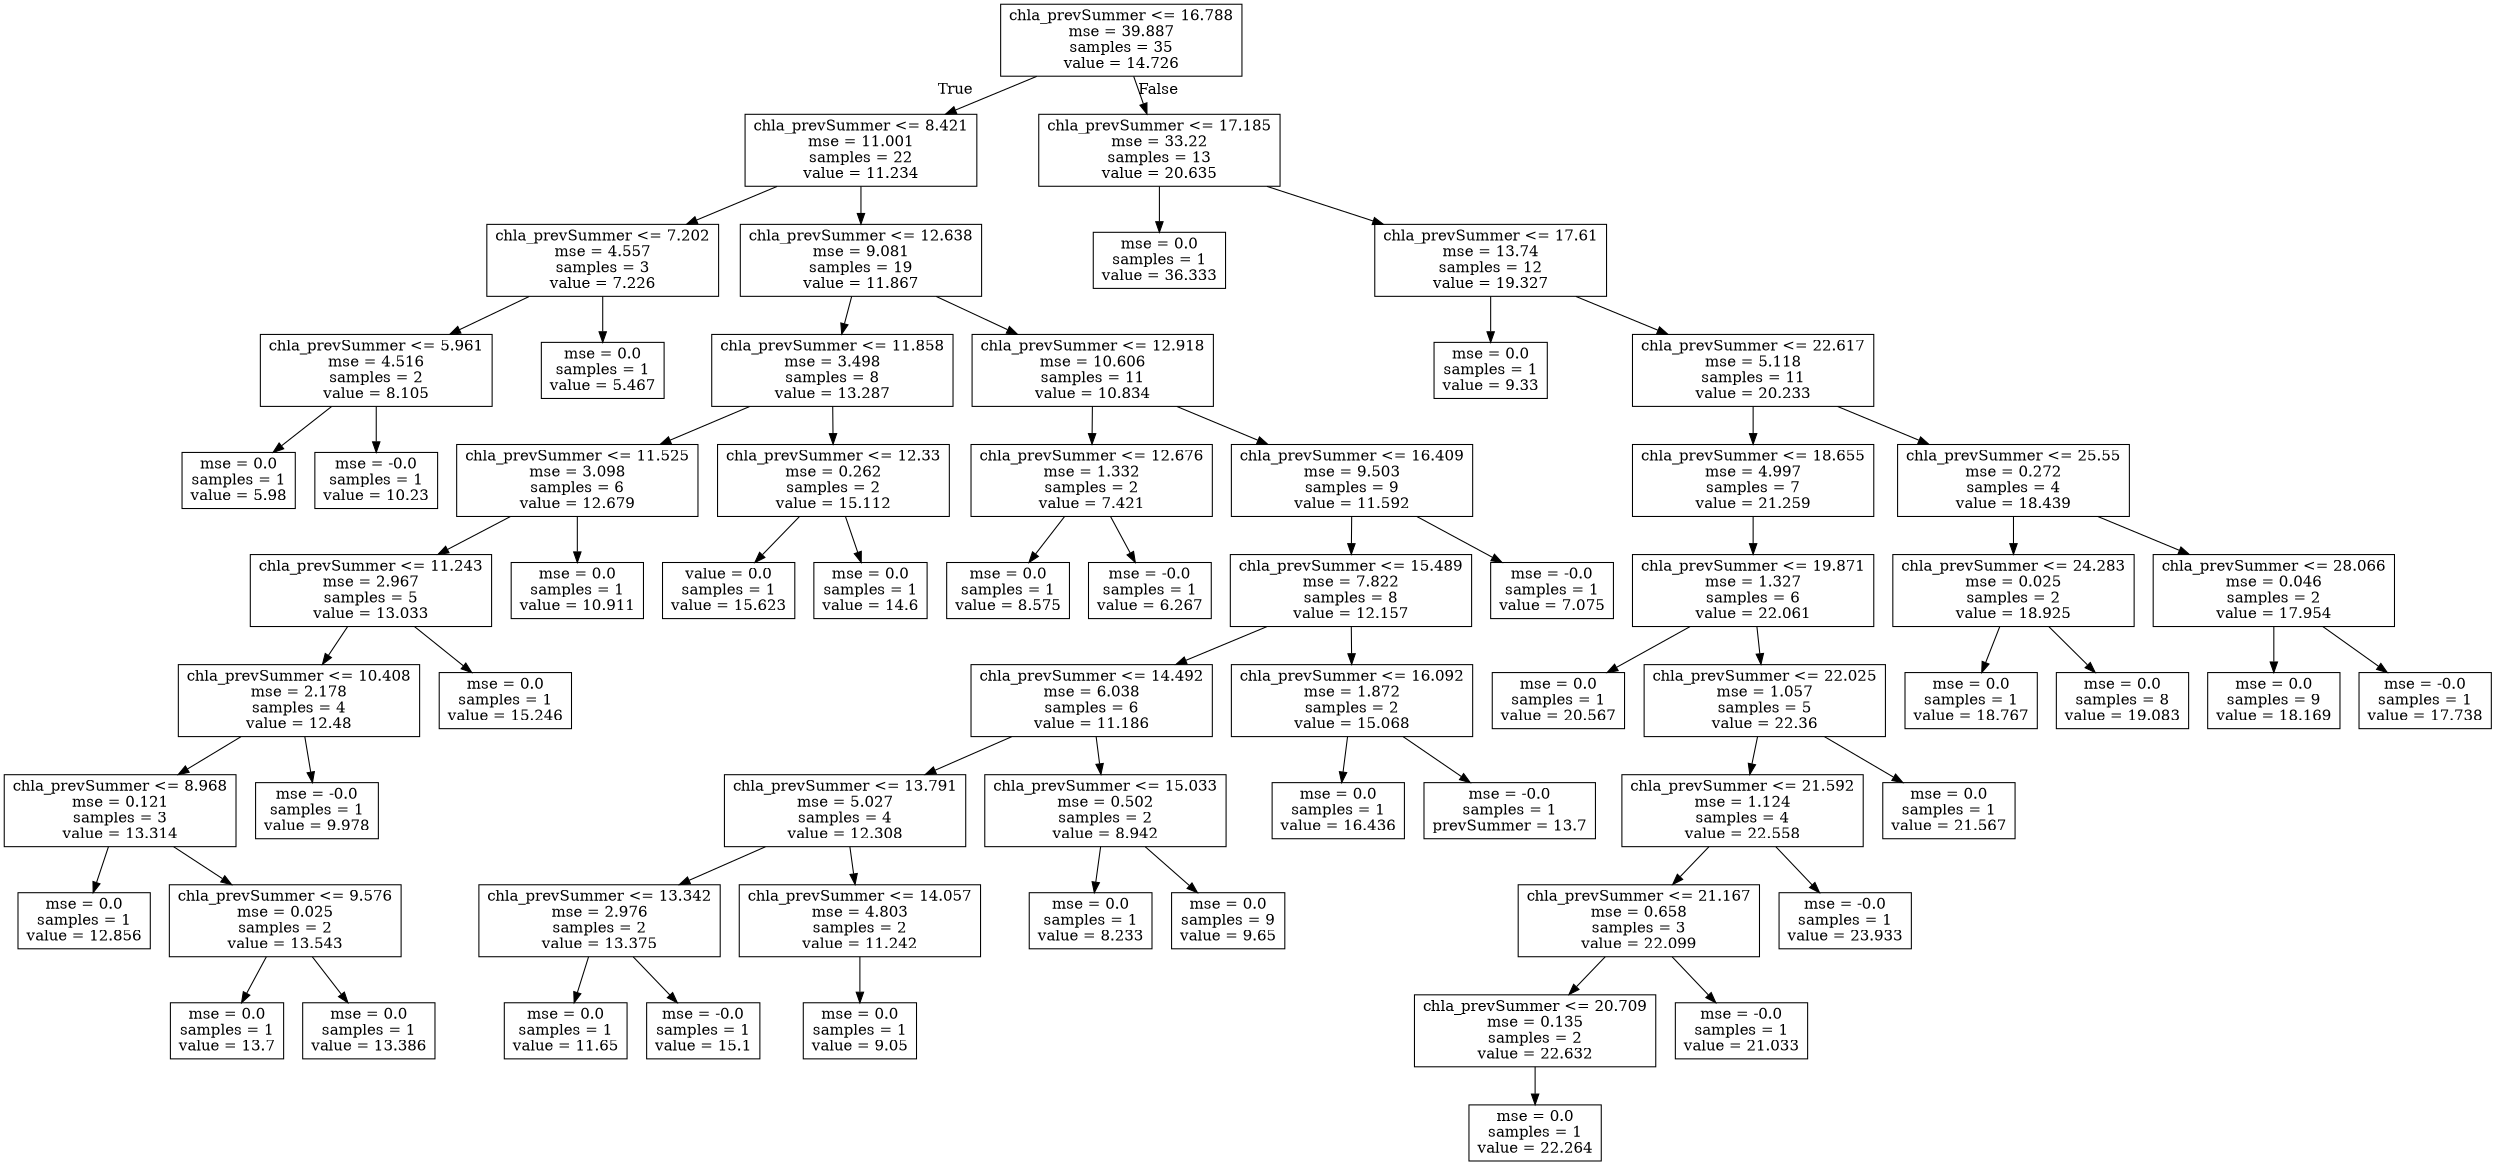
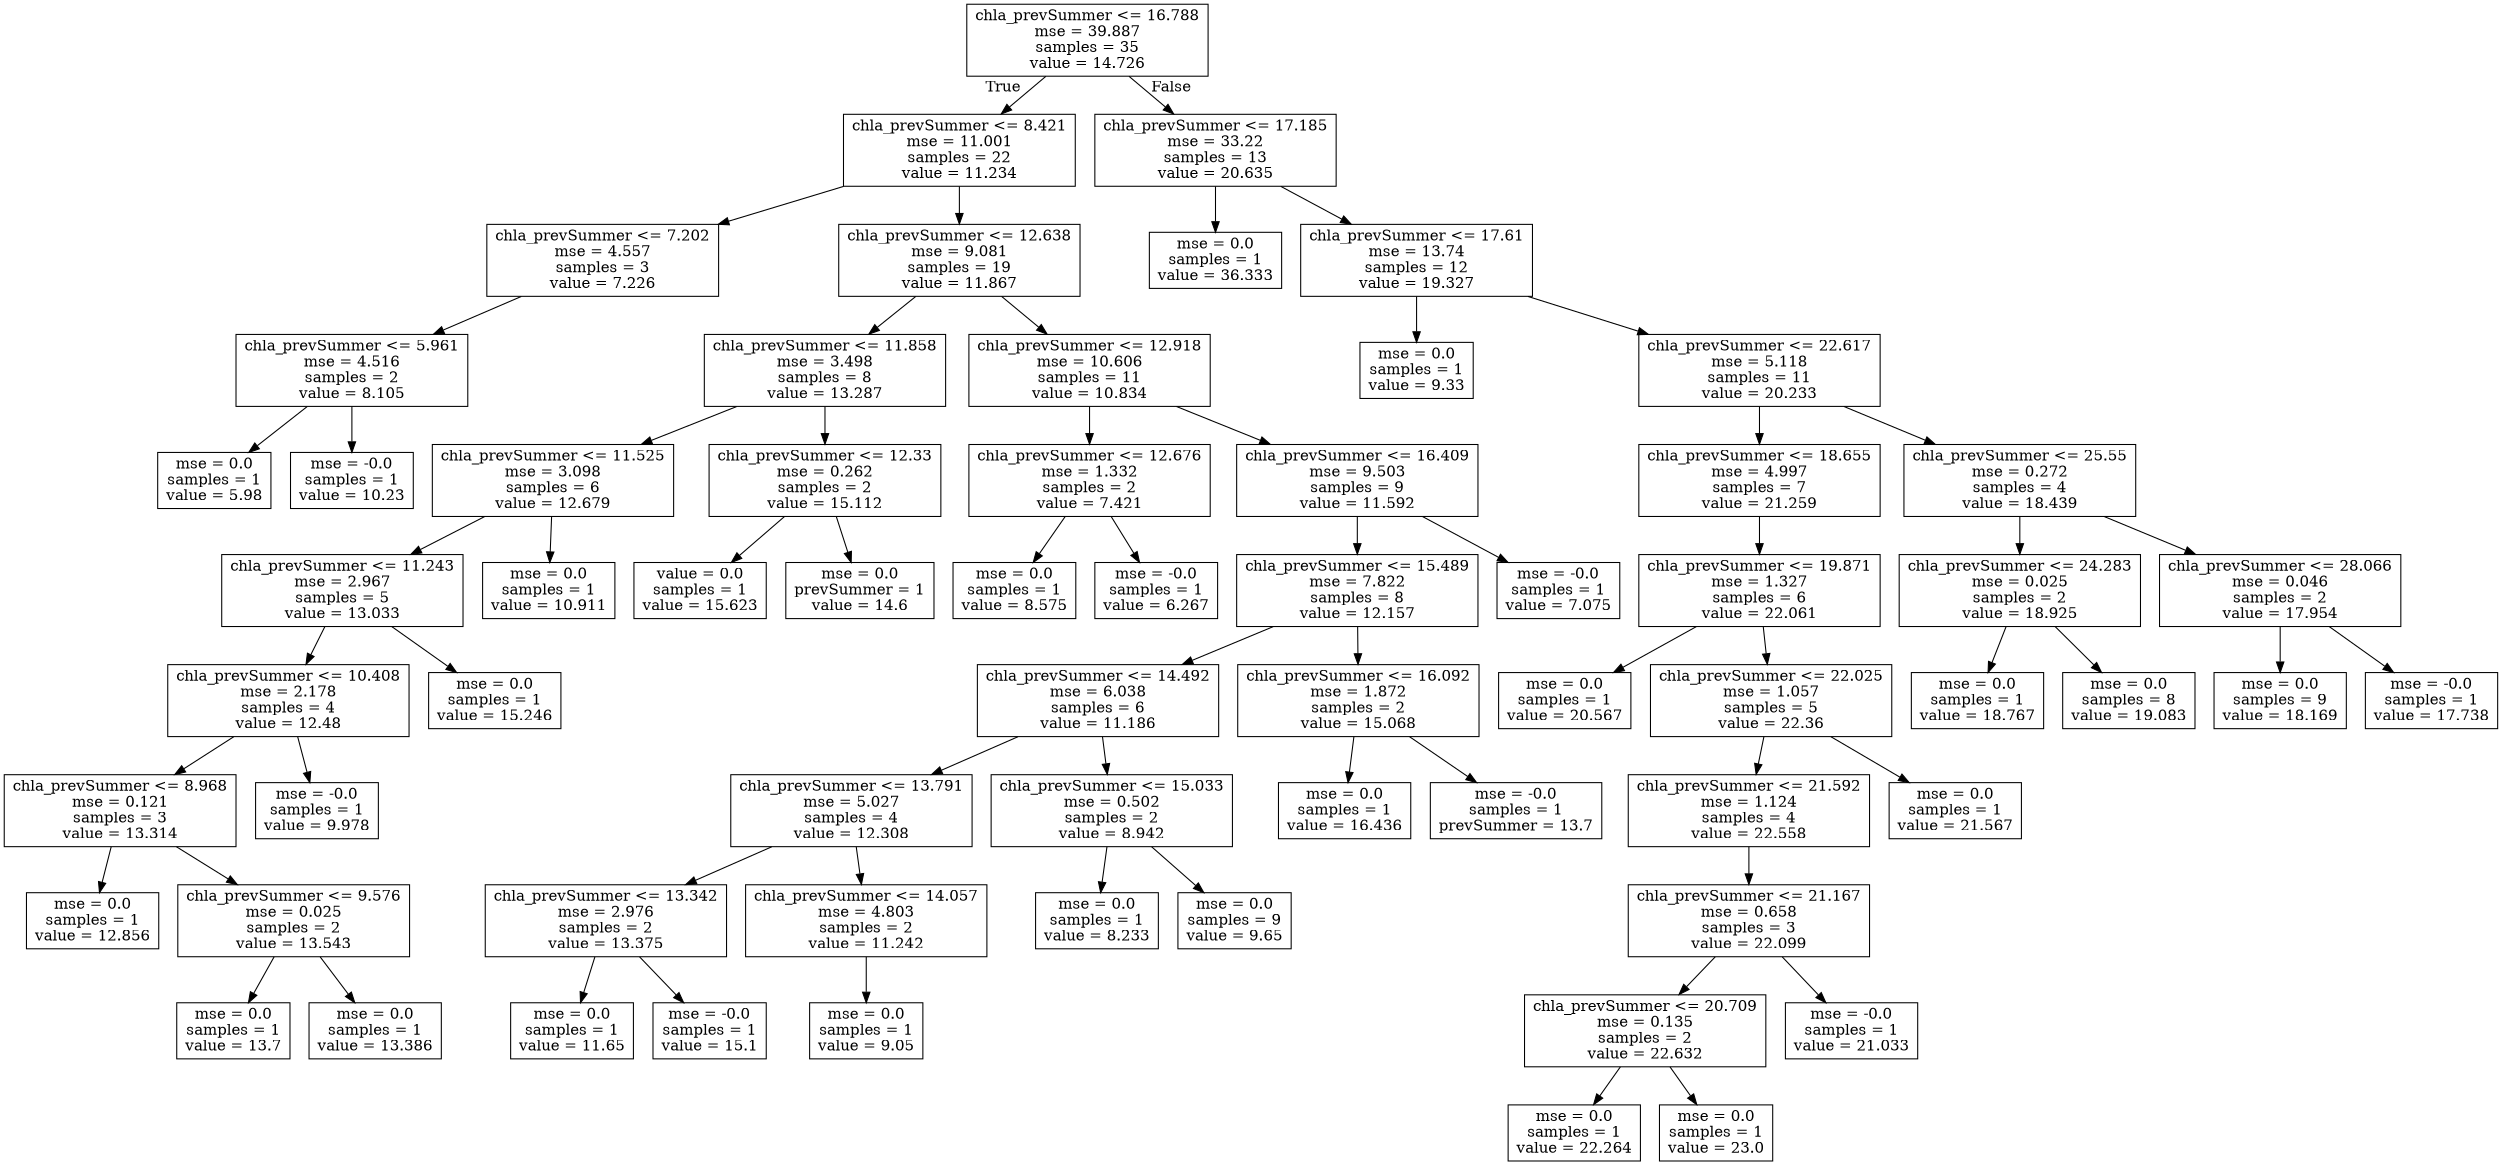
(603, 370) -> none
(870, 591) -> (860, 591)
(1845, 921) -> none
none -> (1716, 1133)
